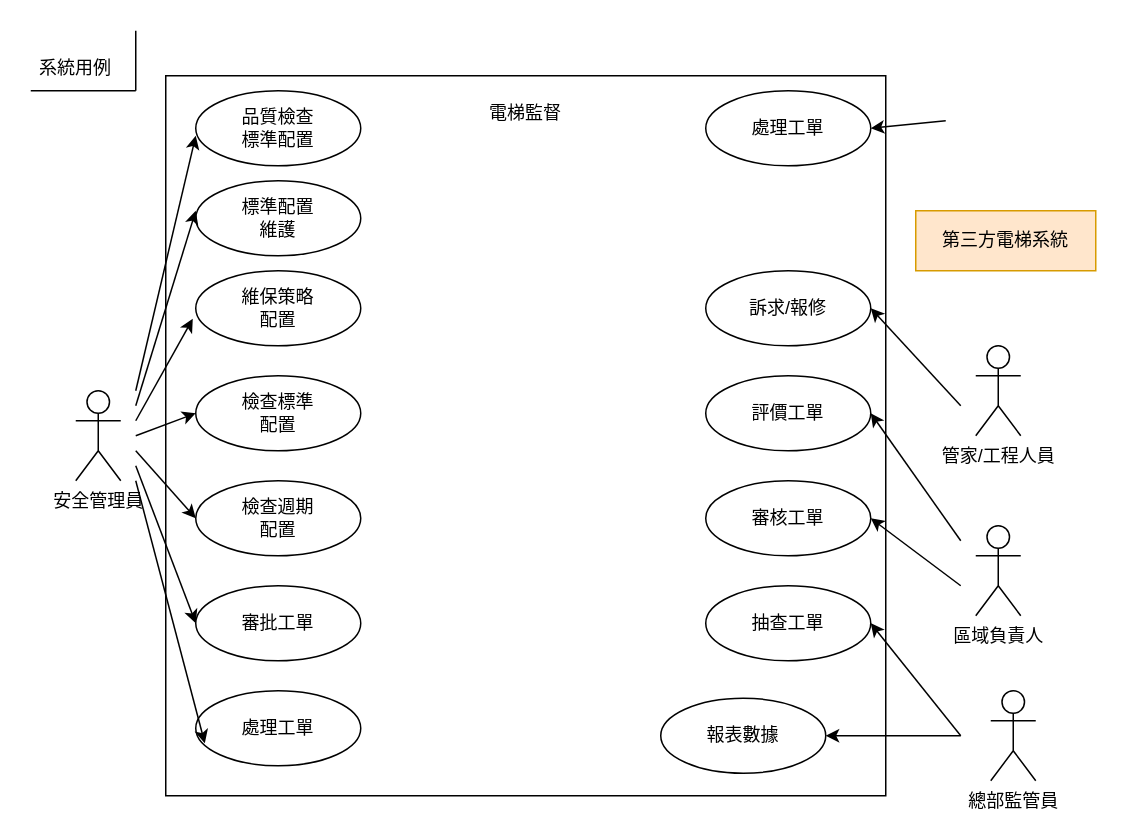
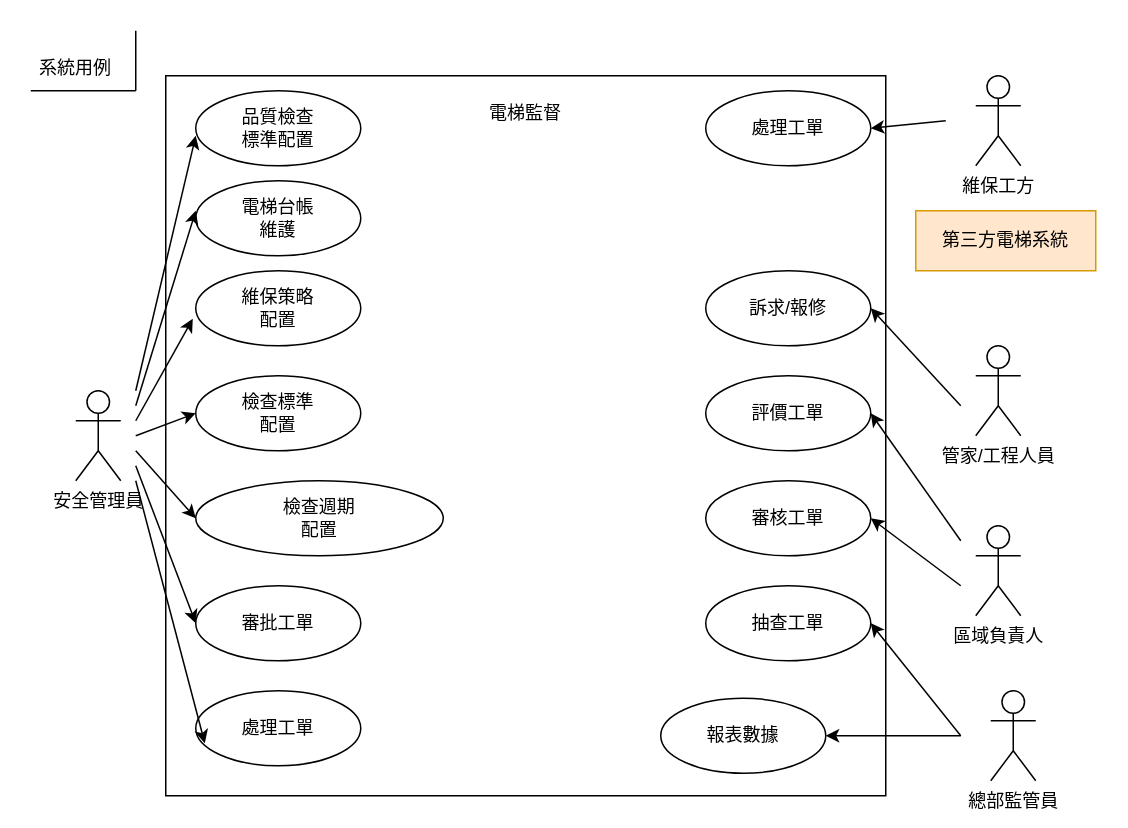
none -> (998, 121)
(278, 218) -> (278, 218)
(278, 518) -> (320, 518)
